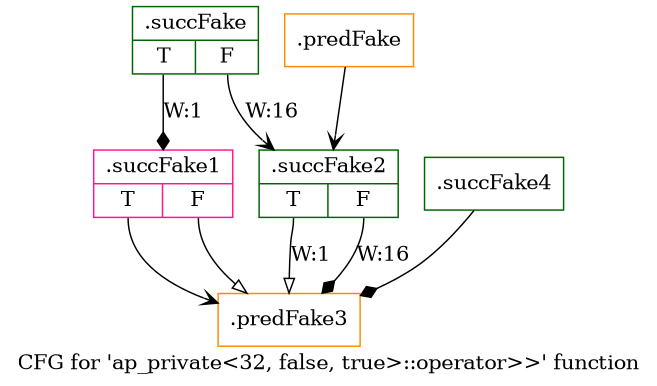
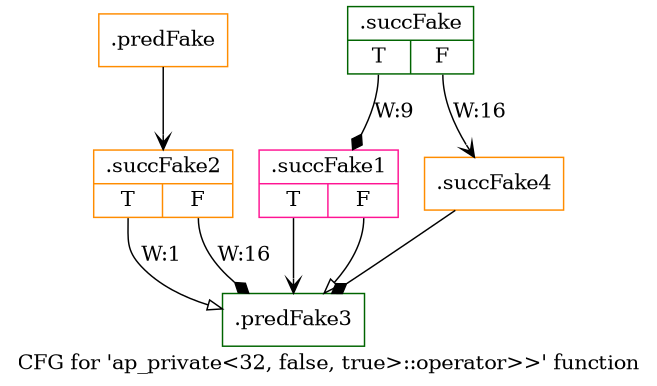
(238, 111) -> (450, 111)
(184, 112) -> (395, 112)
(329, 184) -> (163, 184)
(494, 184) -> (494, 184)
(289, 320) -> (294, 320)
